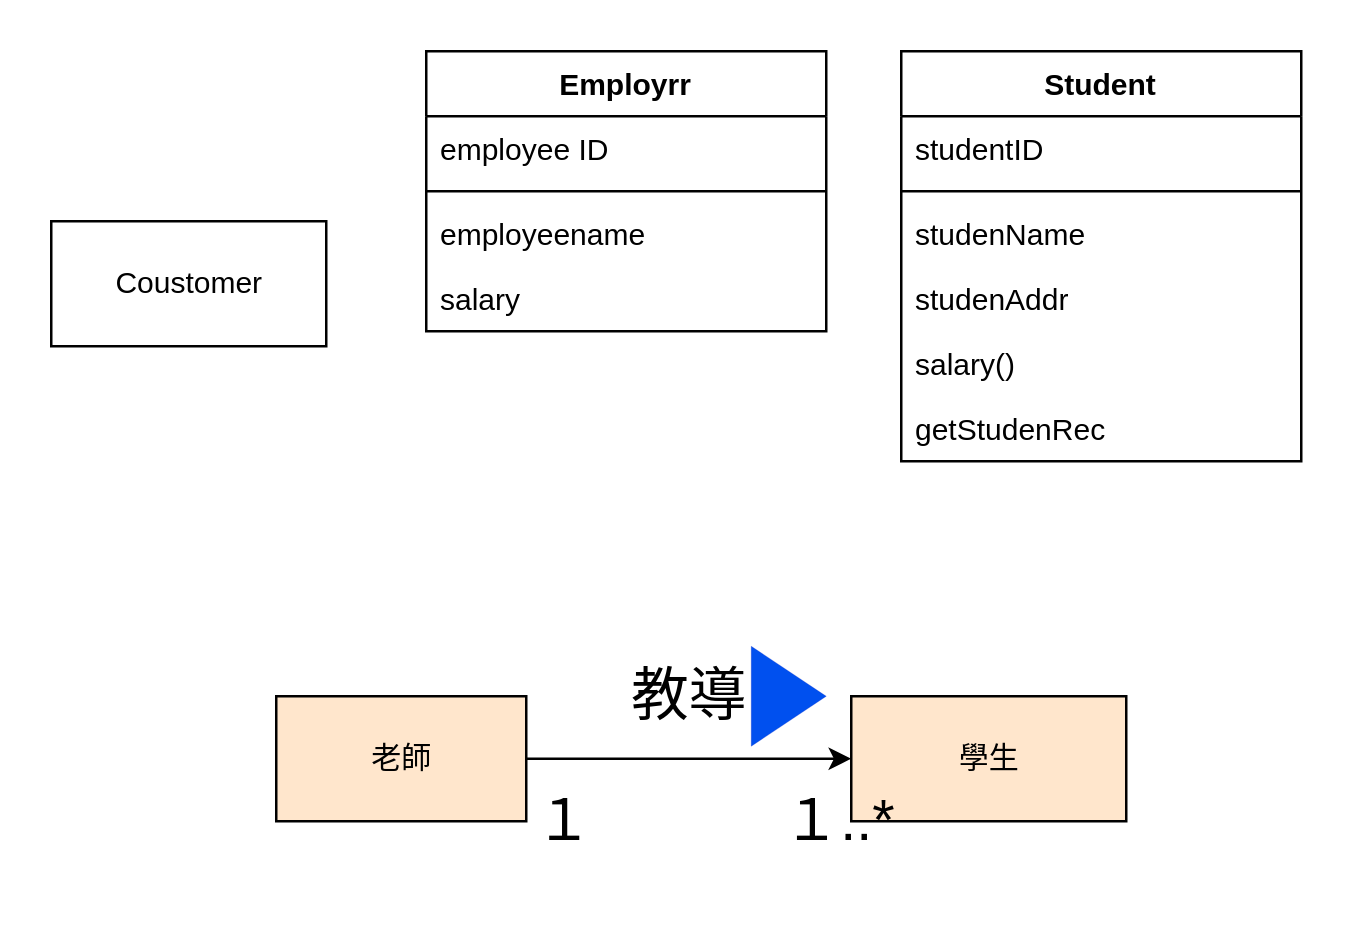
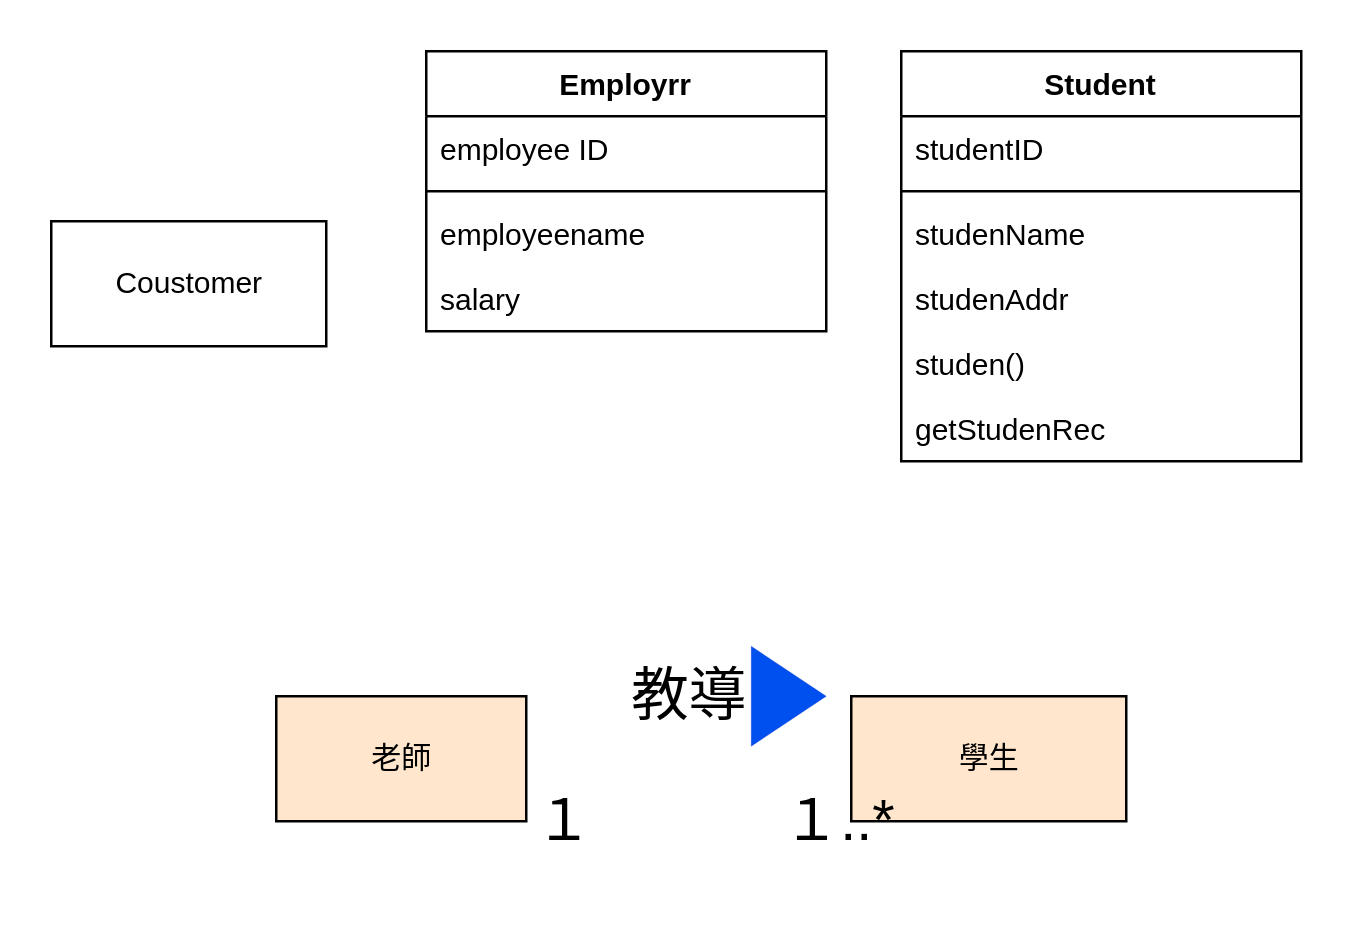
(978, 365) -> (982, 365)
(680, 759) -> none
